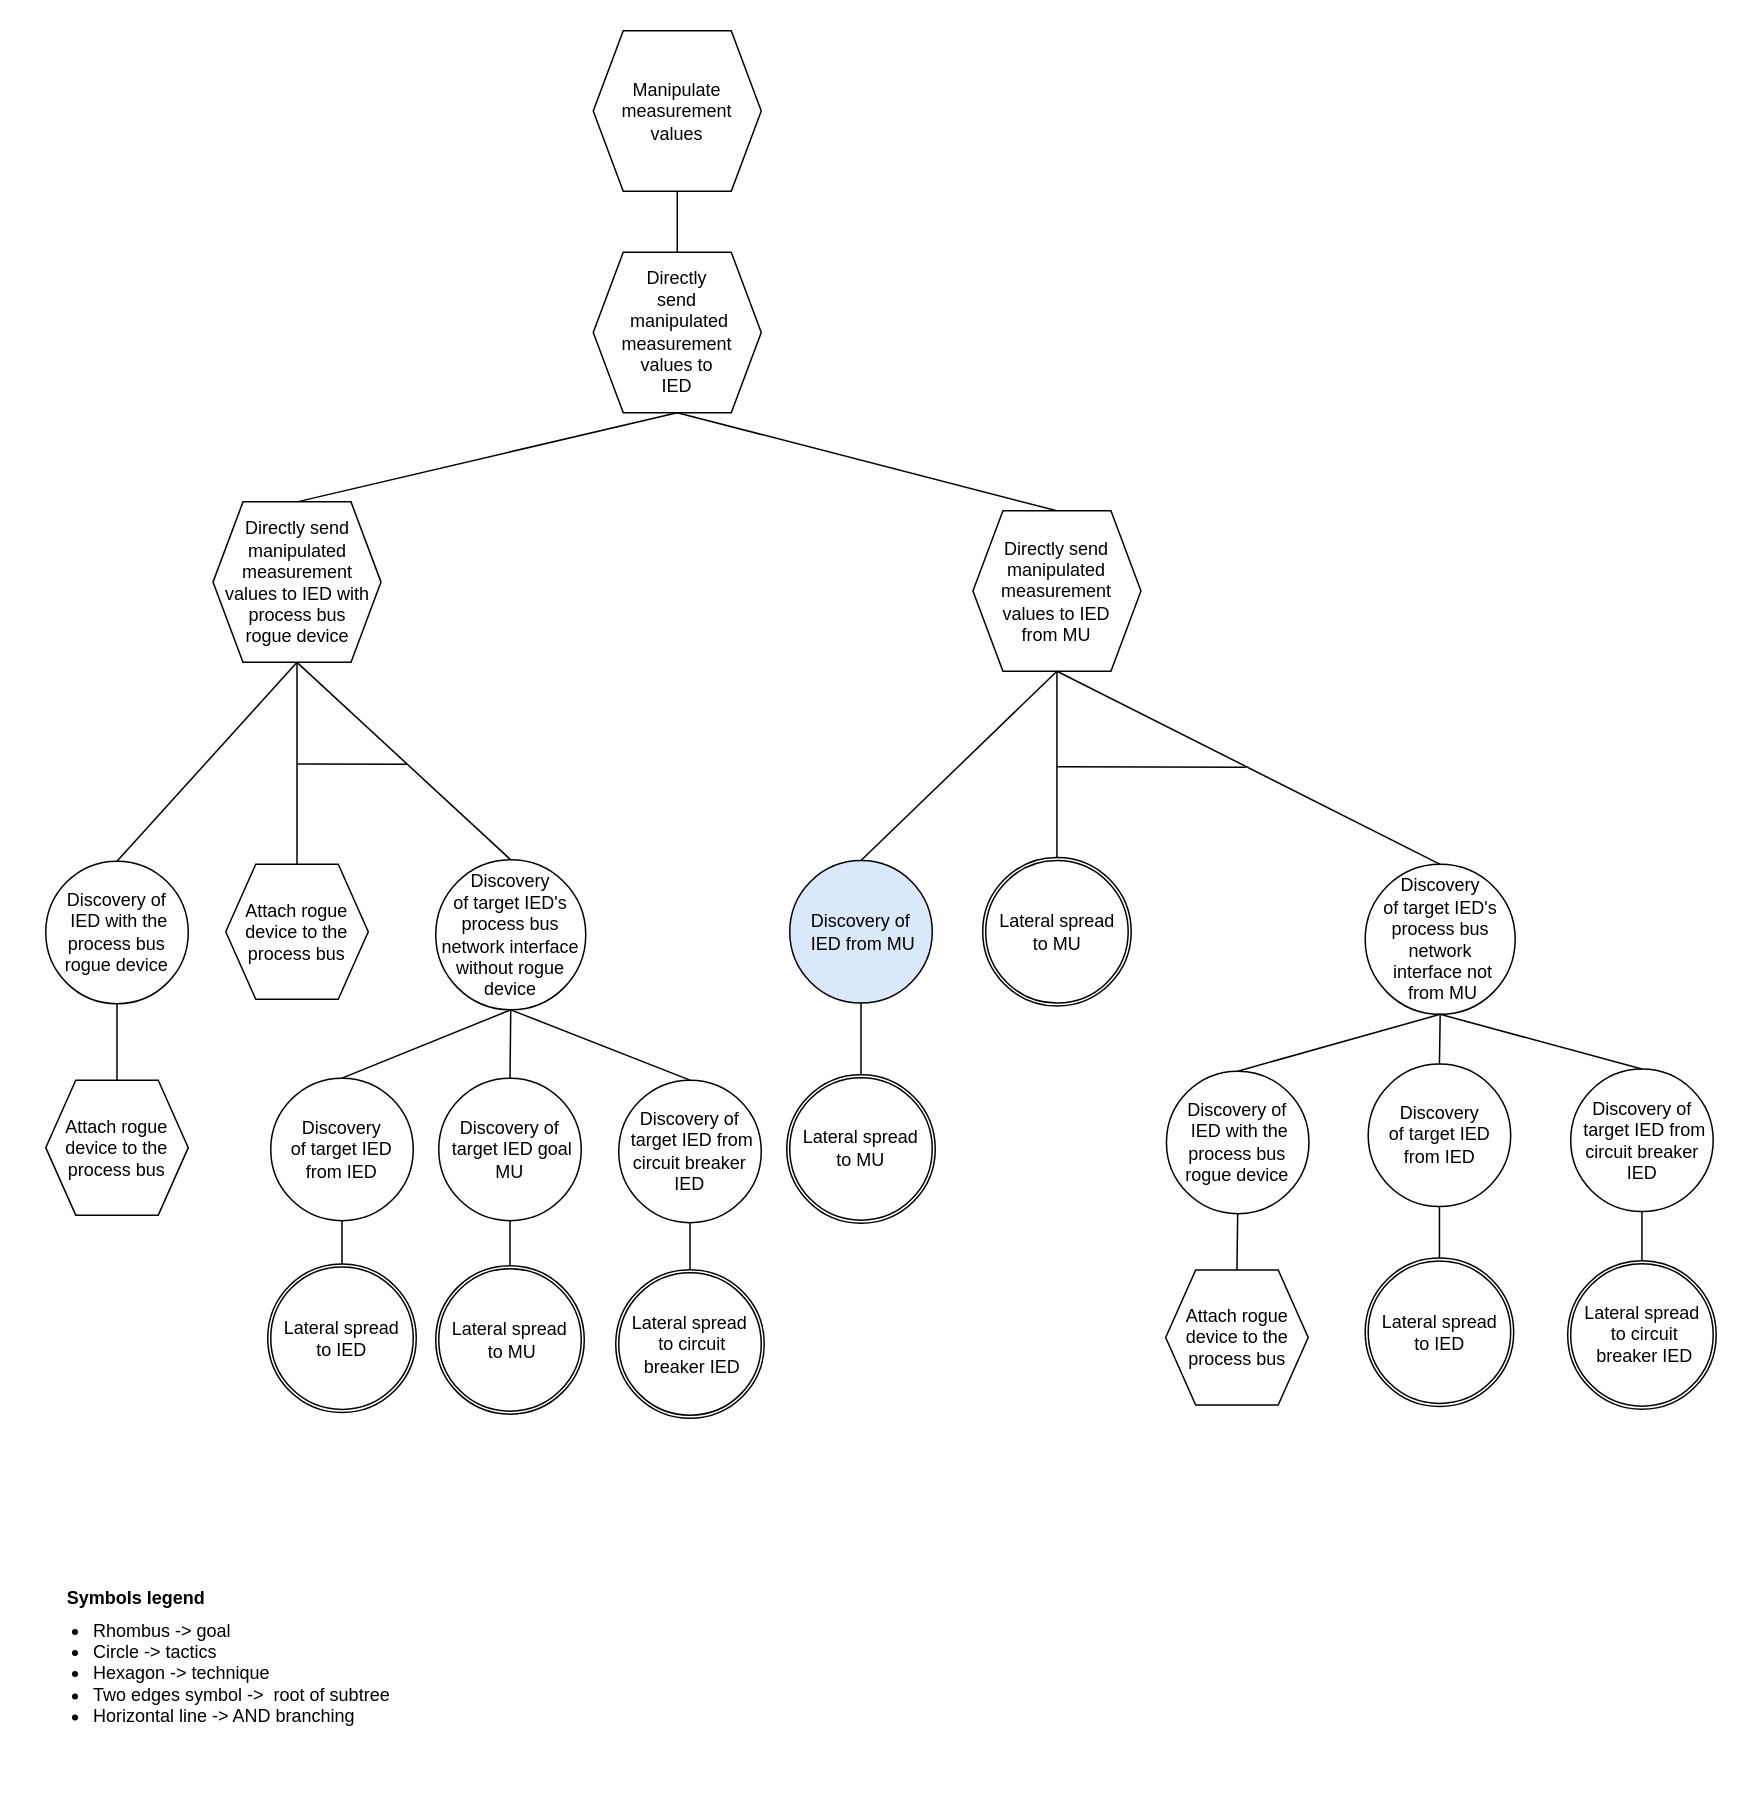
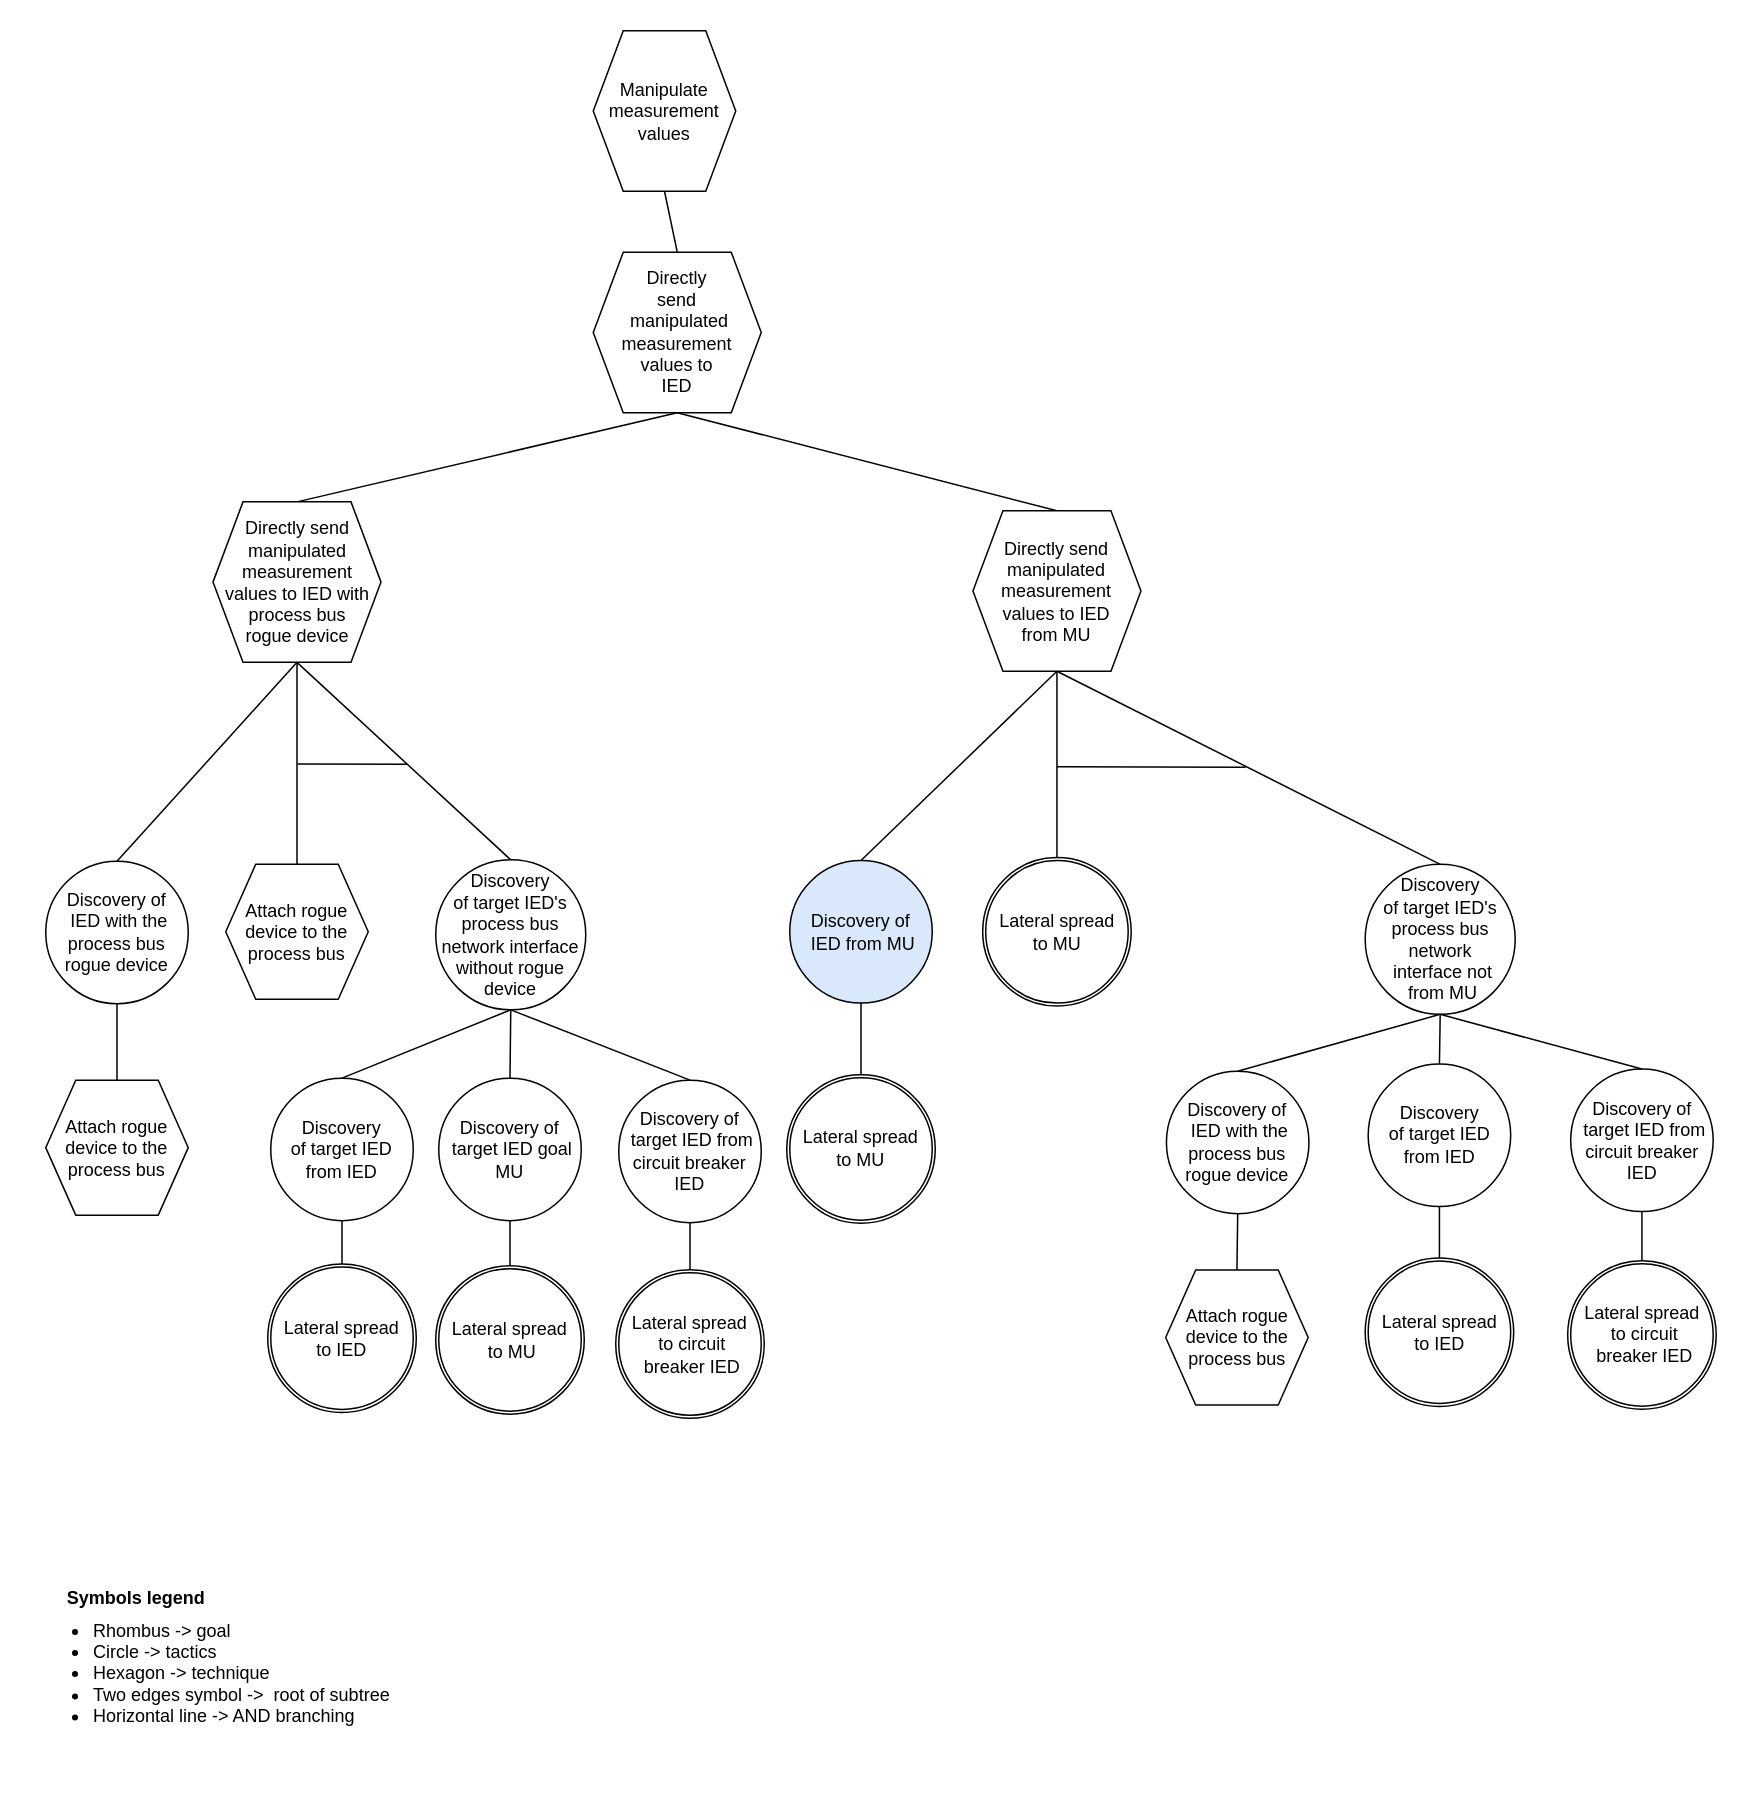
(677, 111) -> (665, 111)
